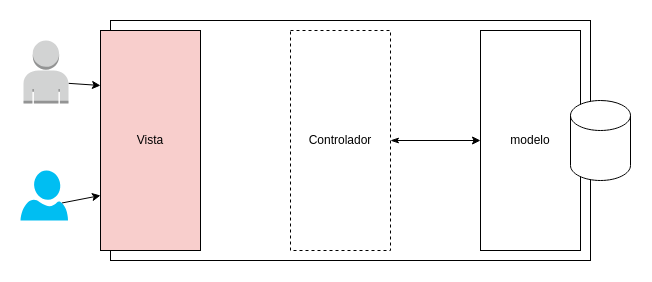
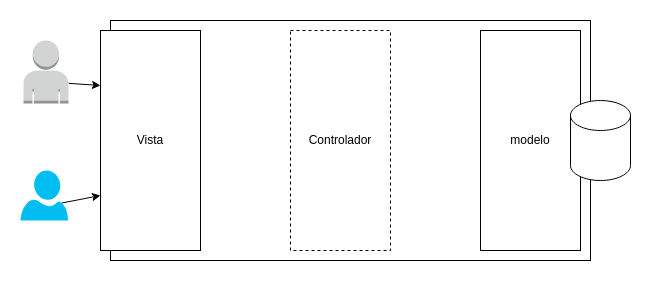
(151, 141) -> (151, 141)
(435, 141) -> none
